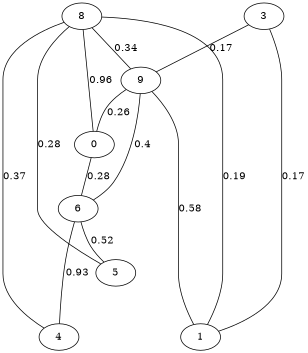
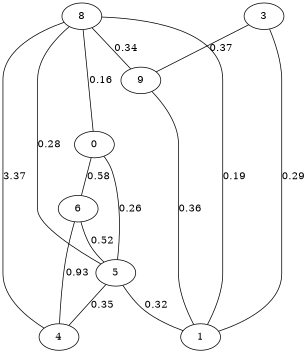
(221, 48) -> (221, 48)
(101, 80) -> (101, 80)
(107, 107) -> (119, 207)
(128, 153) -> none
(15, 177) -> (15, 177)
(99, 177) -> (99, 177)
(294, 177) -> (294, 177)
(190, 209) -> (190, 209)
none -> (87, 305)
none -> (149, 314)
